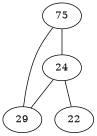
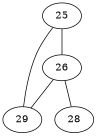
(62, 16) -> (62, 16)
(62, 68) -> (62, 68)
(74, 120) -> (74, 120)
